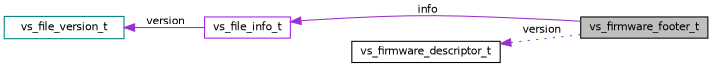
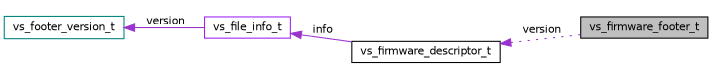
(441, 16) -> (327, 38)
(64, 28) -> (64, 28)
